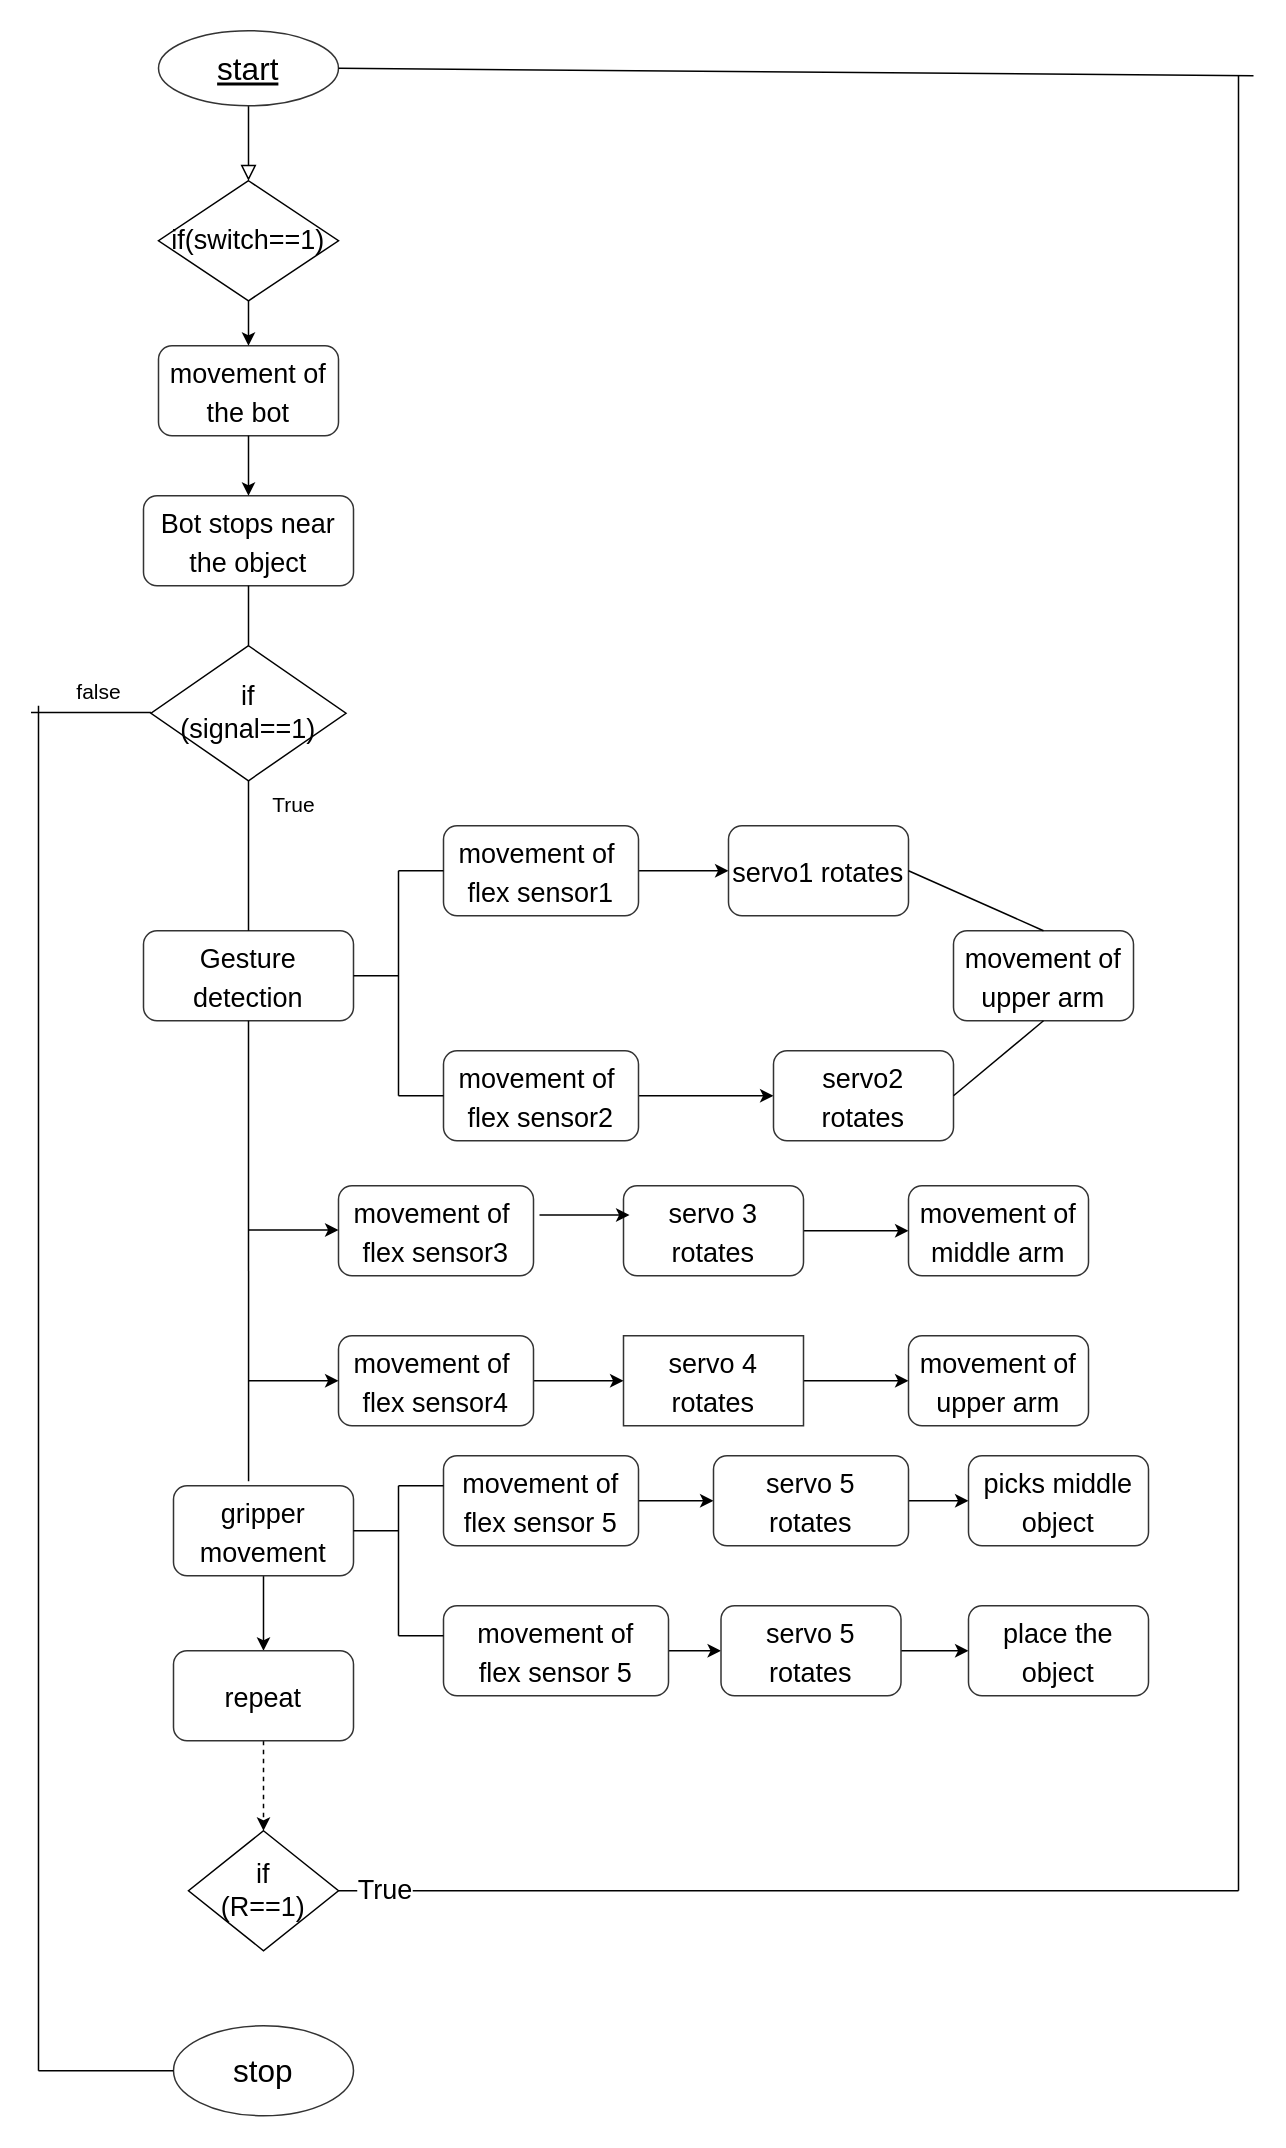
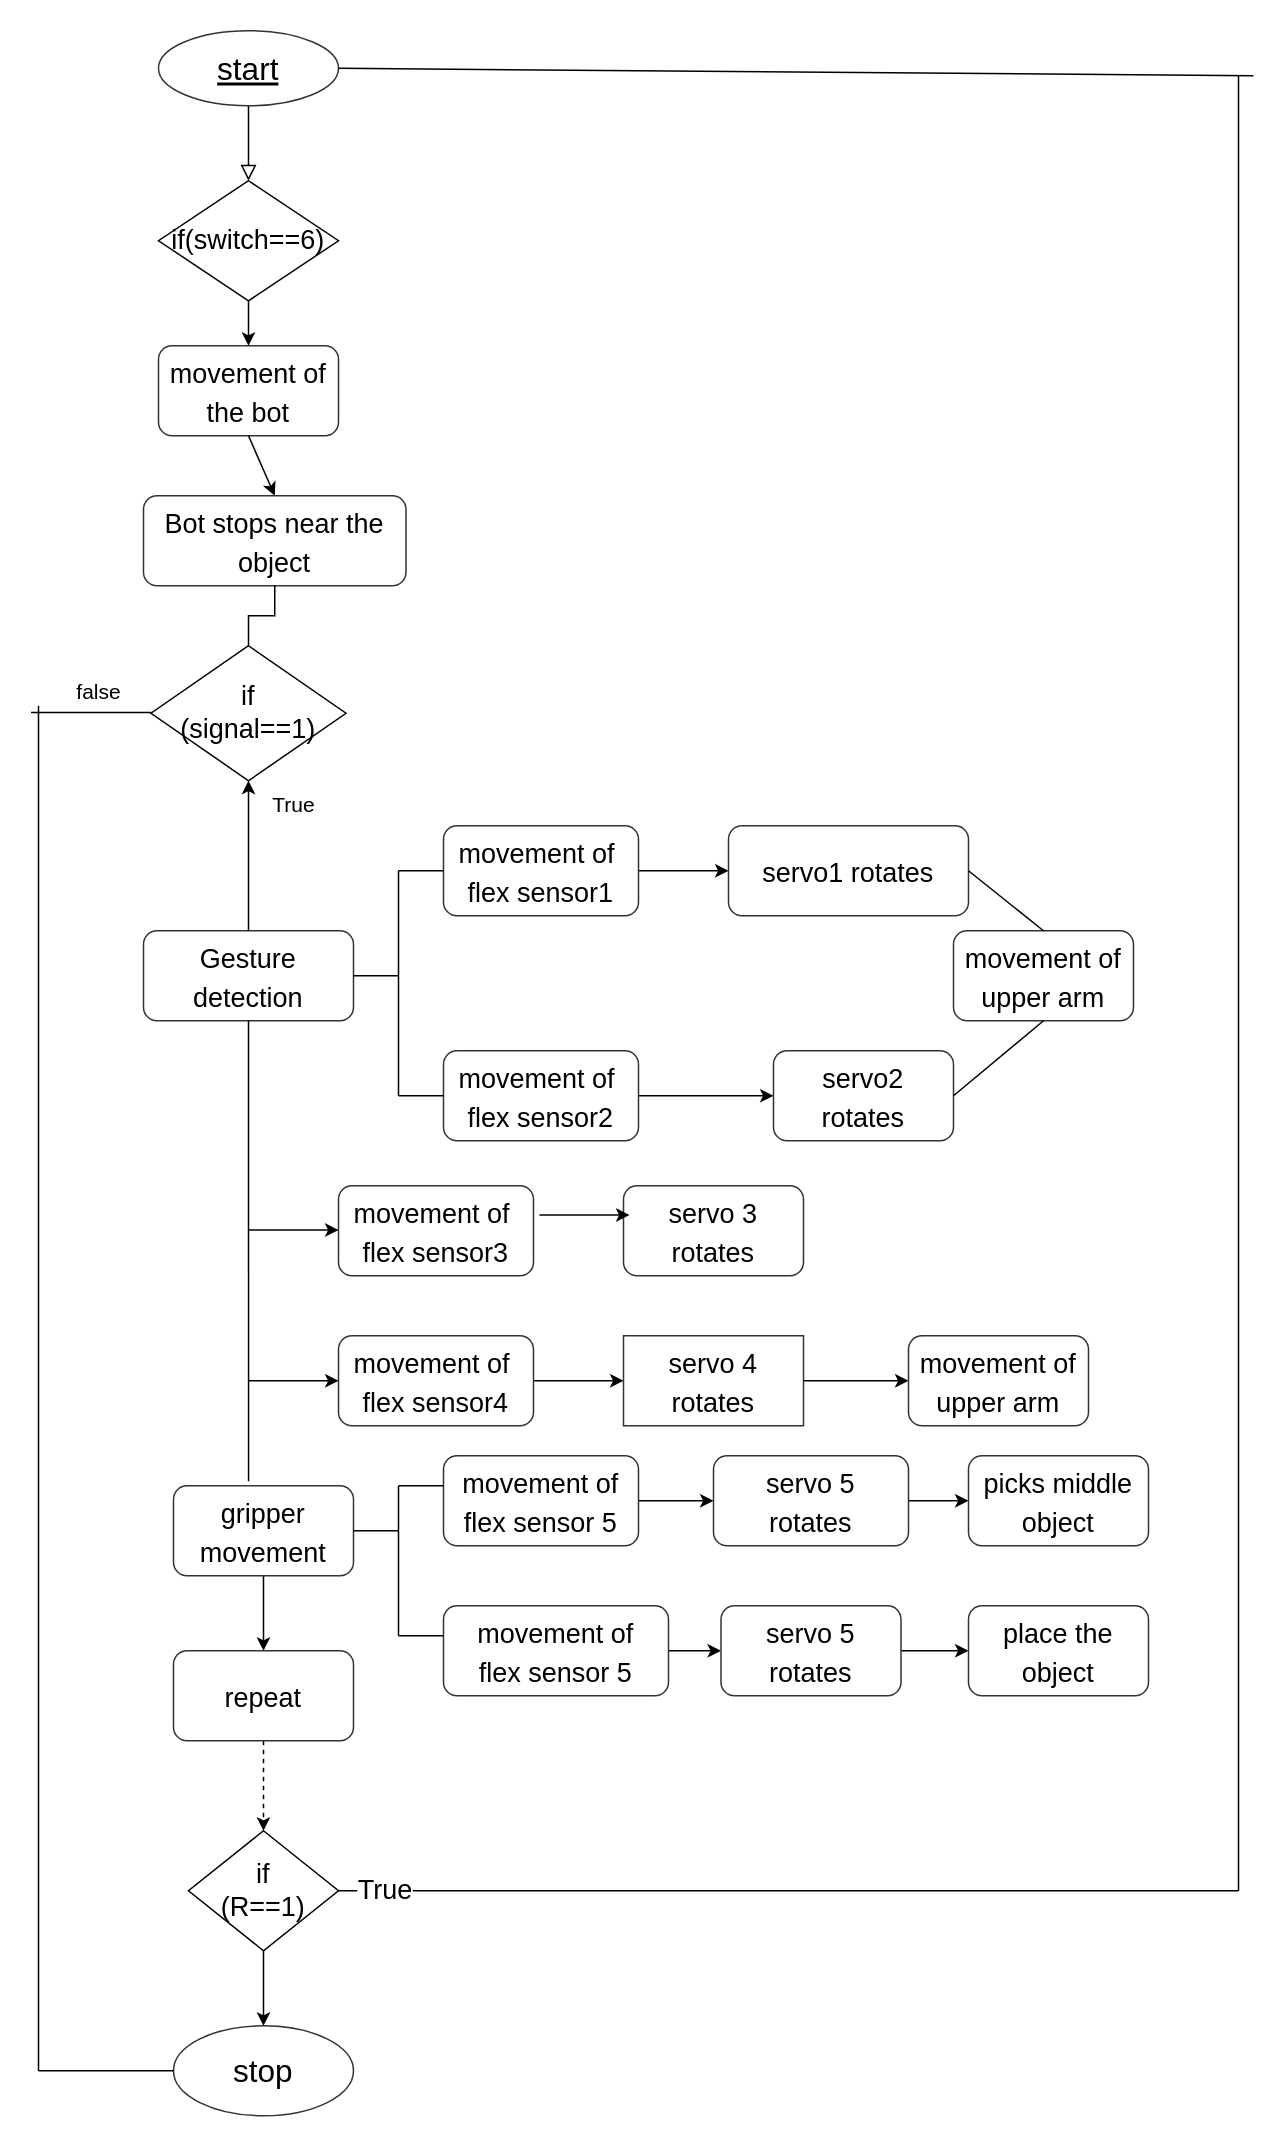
(248, 241) -> (248, 241)
(248, 541) -> (275, 541)
(248, 787) -> (248, 792)
(818, 871) -> (848, 871)
(850, 1231) -> none
(998, 1231) -> none
none -> (263, 1983)
